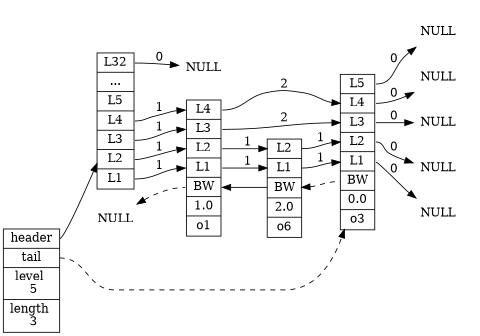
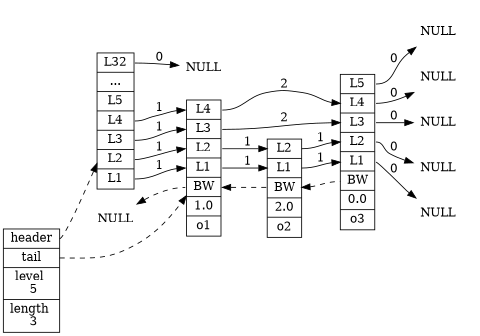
(249, 187) -> (249, 187)
(78, 206) -> (78, 206)
(284, 227) -> (284, 227)
(208, 290) -> (125, 250)
